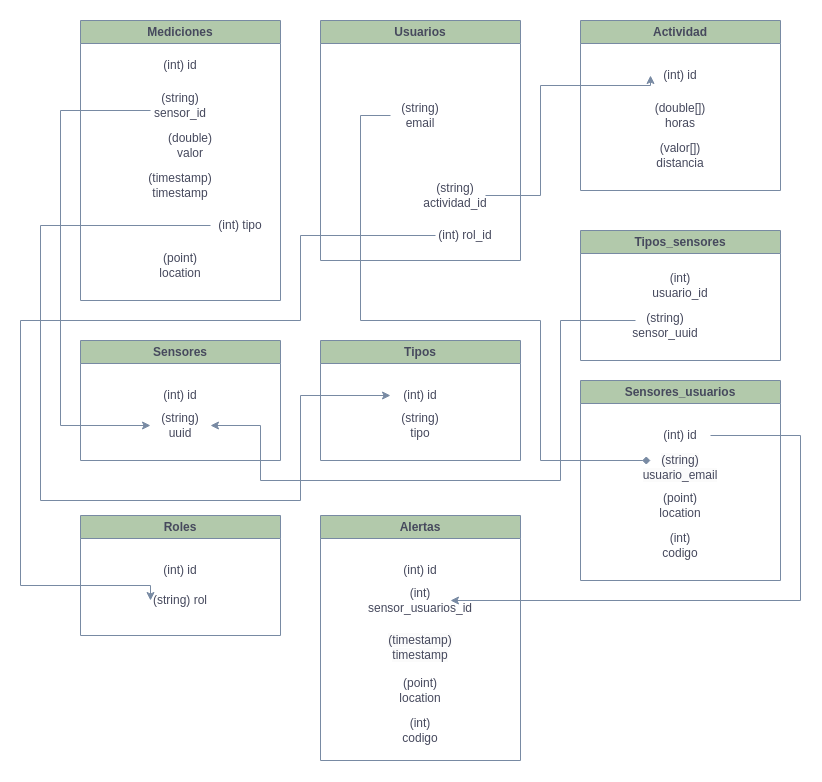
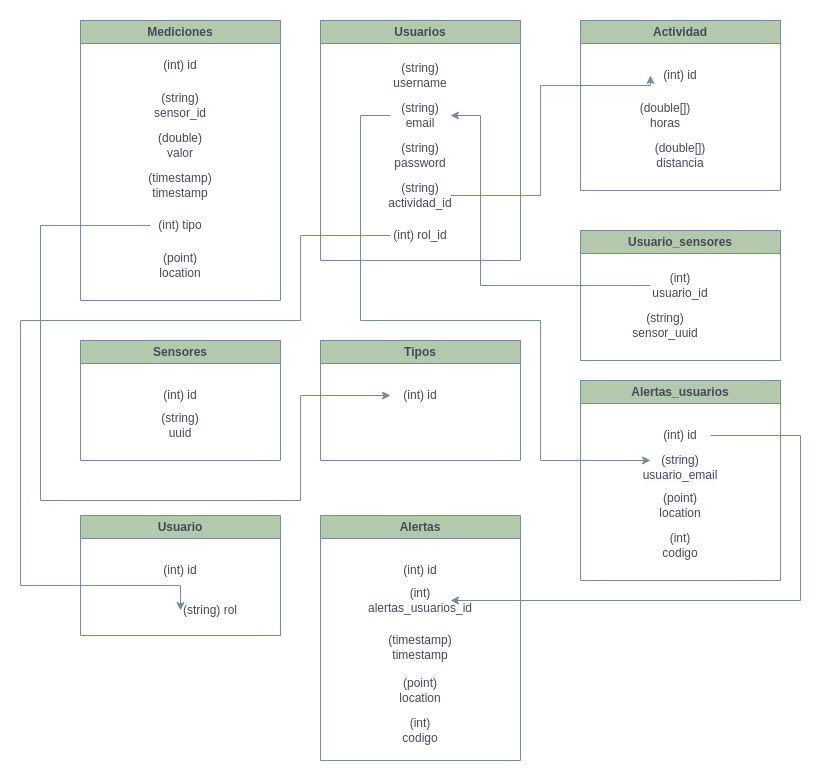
none -> (421, 76)
(681, 116) -> (666, 116)
(191, 146) -> (181, 146)
none -> (421, 156)
(681, 156) -> (681, 156)
(456, 196) -> (421, 196)
(241, 226) -> (181, 226)
(466, 236) -> (421, 236)
(681, 243) -> (681, 243)
(61, 265) -> none
none -> (481, 275)
(681, 393) -> (681, 393)
(421, 426) -> none
(642, 461) -> (642, 461)
(480, 481) -> none
(181, 528) -> (181, 528)
(181, 601) -> (211, 611)
(421, 601) -> (421, 601)
